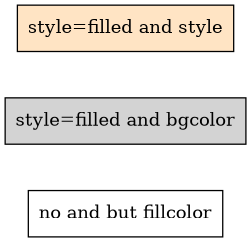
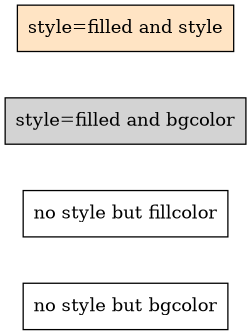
(126, 214) -> (126, 214)
none -> (126, 306)
